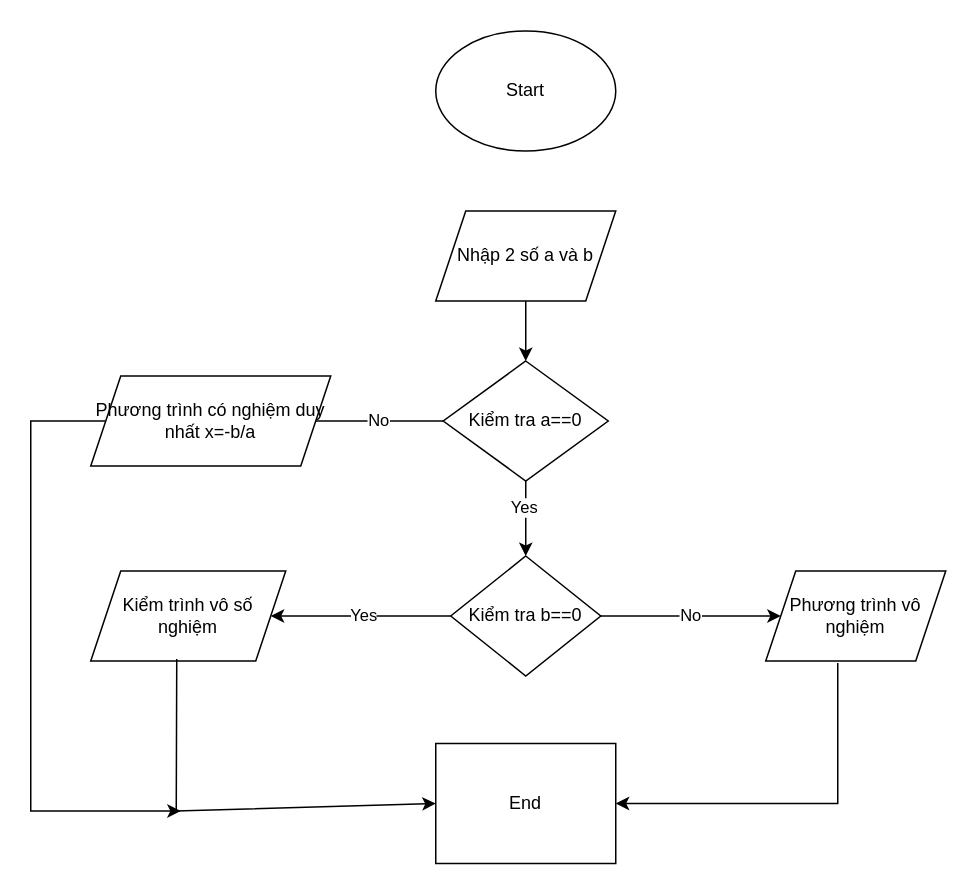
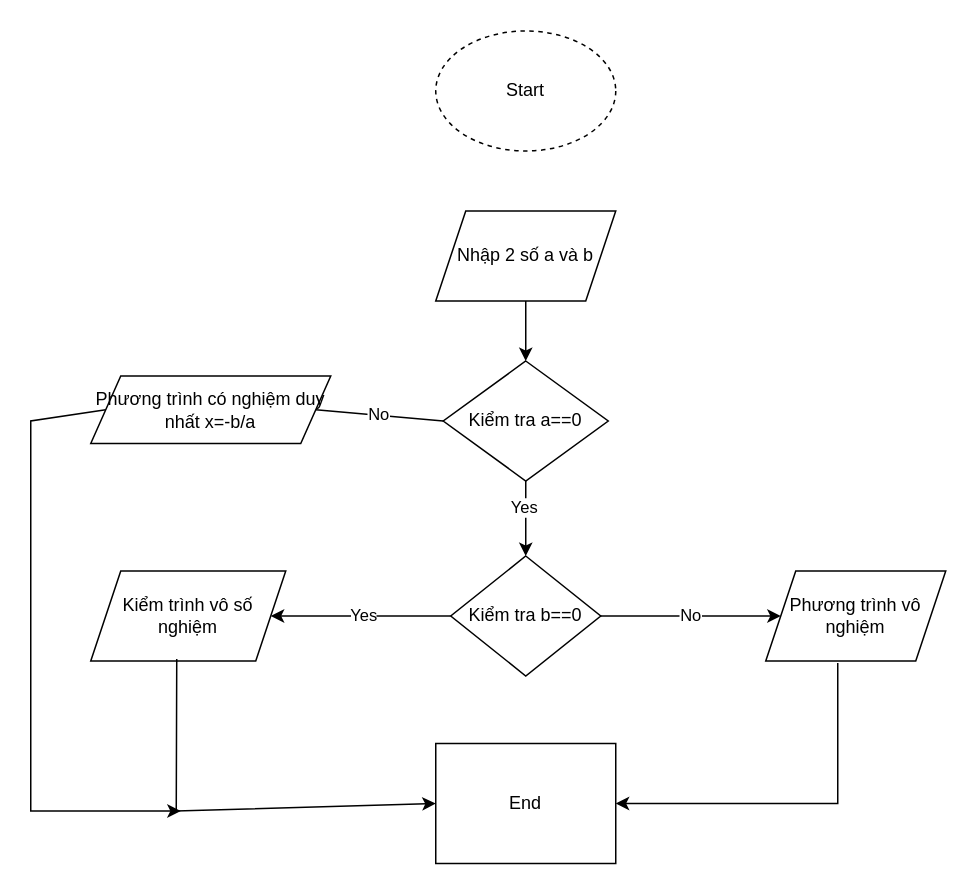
(526, 91) -> (526, 91)
(211, 421) -> (211, 410)
